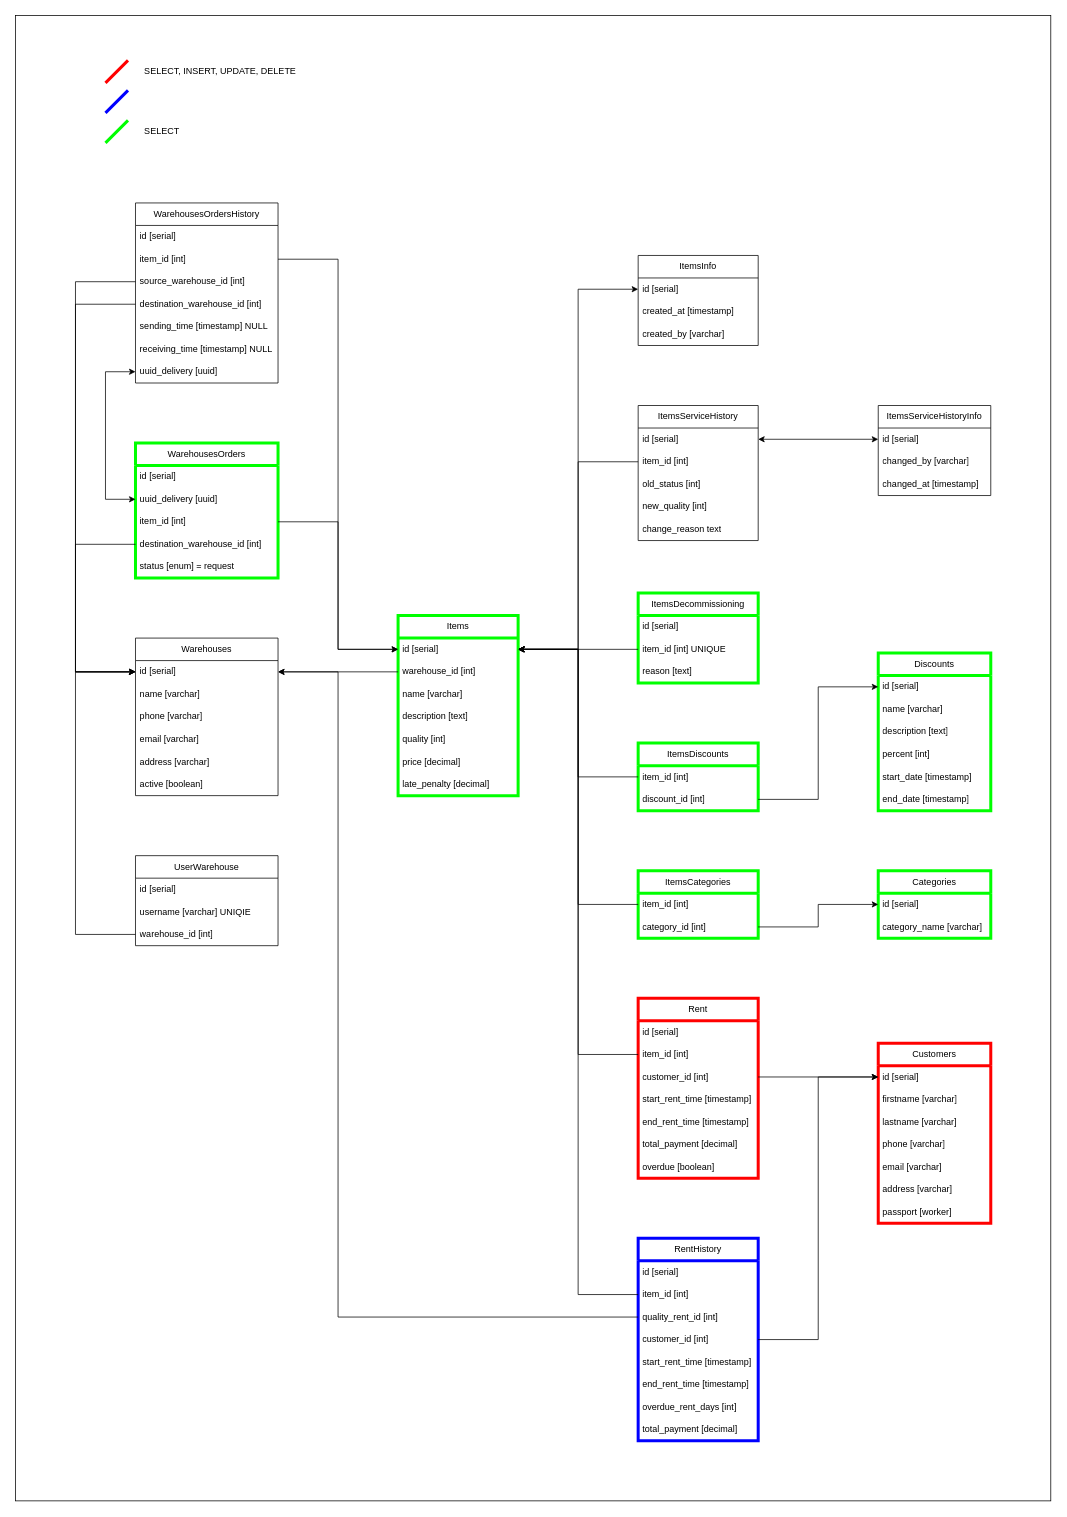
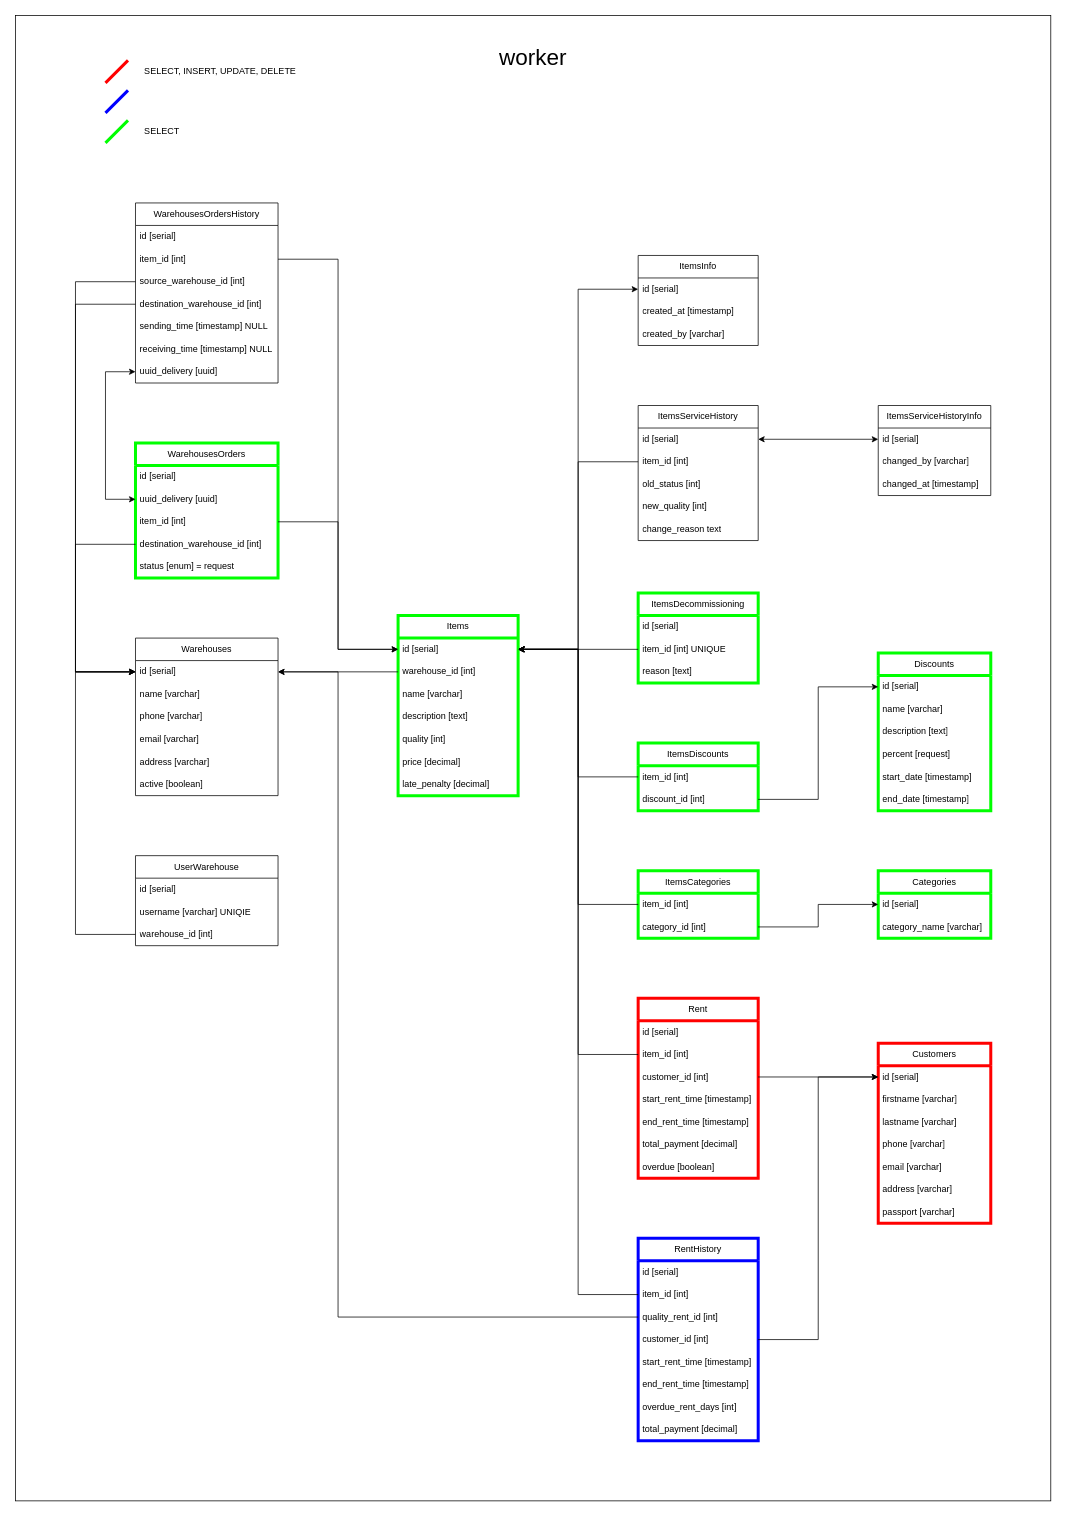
none -> (533, 57)
(913, 754) -> (924, 754)
(924, 1212) -> (927, 1212)
